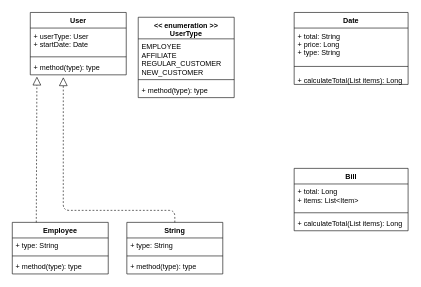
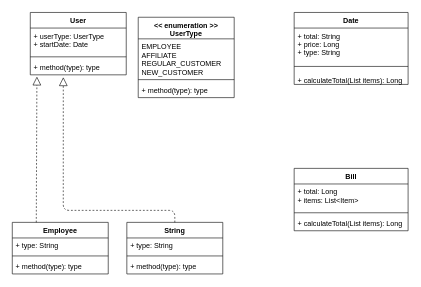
(63, 36) -> (71, 36)
